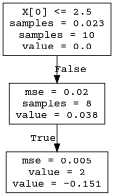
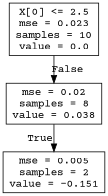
(57, 29) -> (54, 29)
(57, 172) -> (54, 172)
